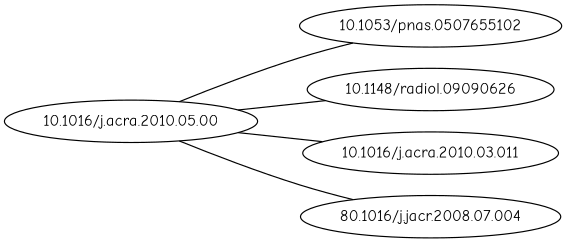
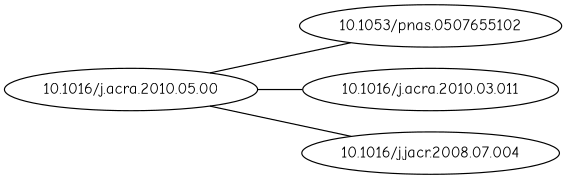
(431, 90) -> none
(431, 217) -> (431, 153)
